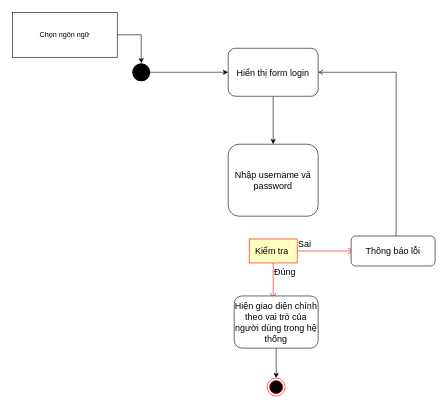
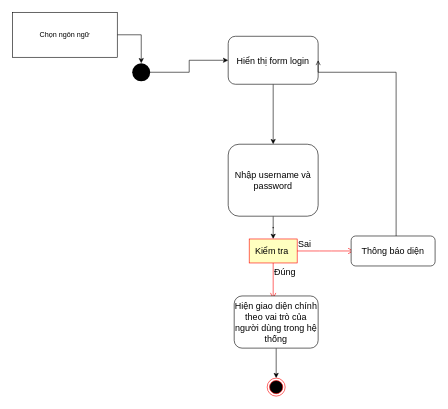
(273, 72) -> (273, 60)
none -> (273, 229)
(393, 251) -> (393, 251)
